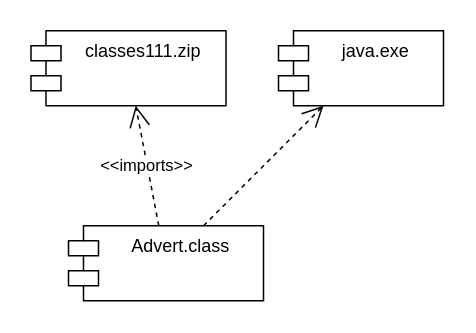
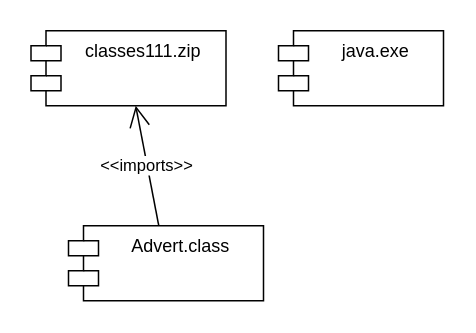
(262, 167) -> none
(153, 198) -> (153, 198)
